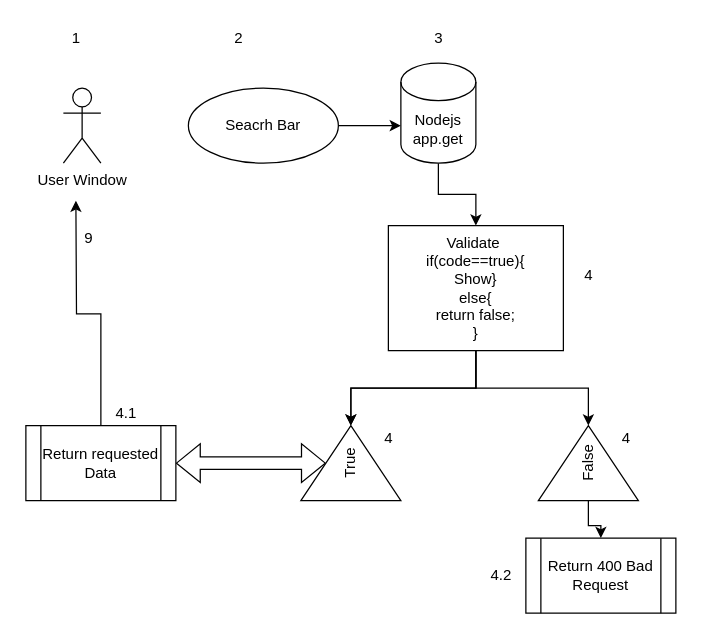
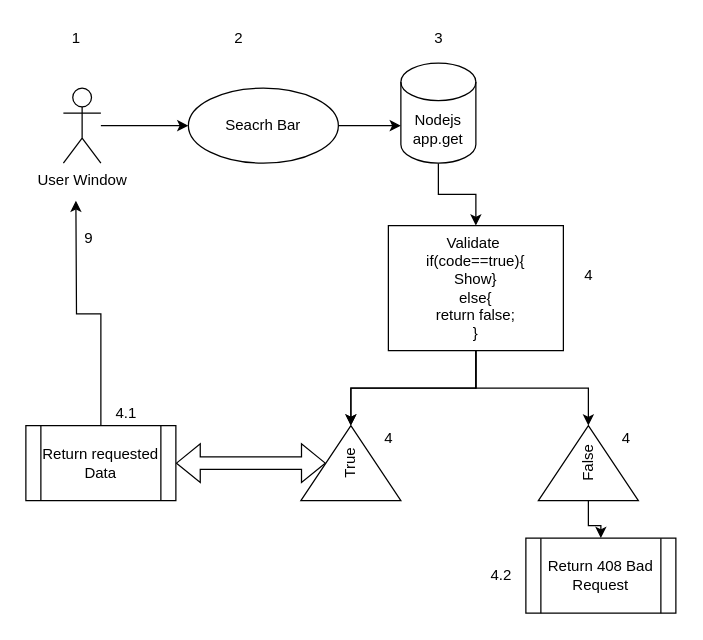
none -> (140, 126)
(601, 576) -> (601, 576)
